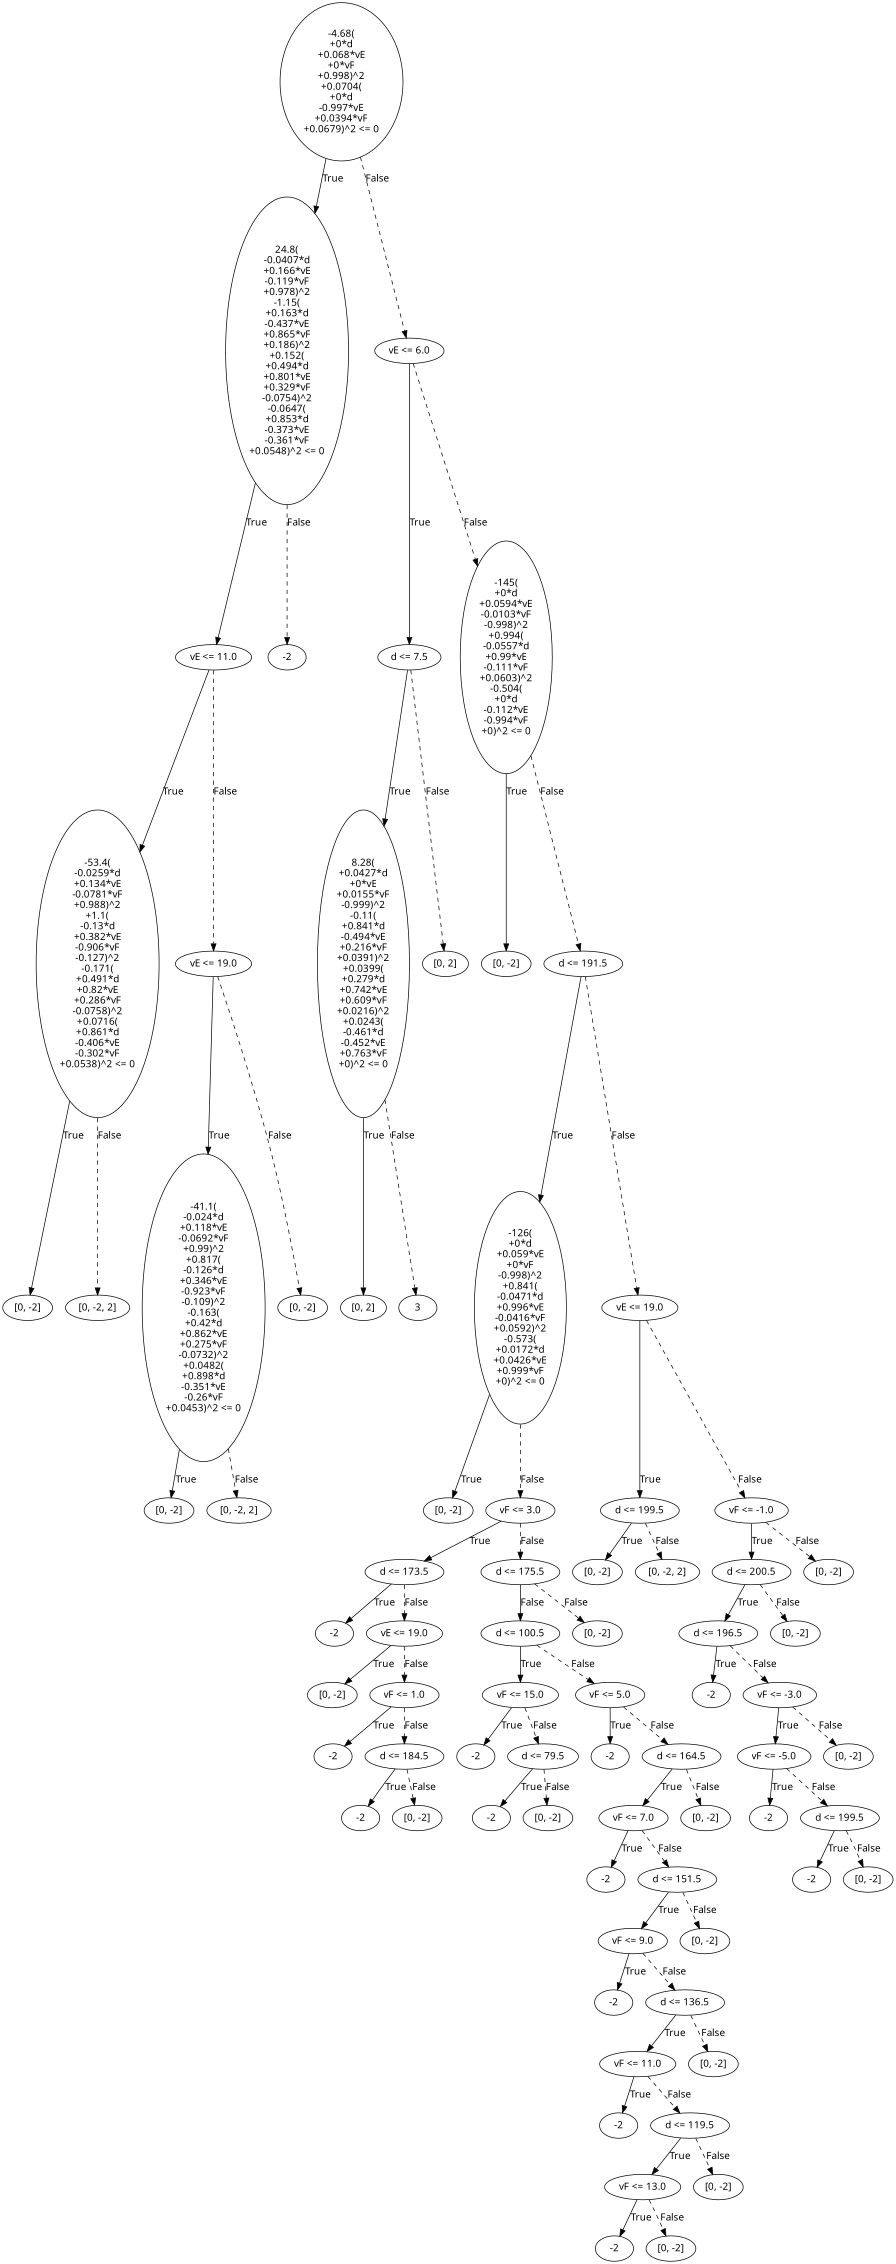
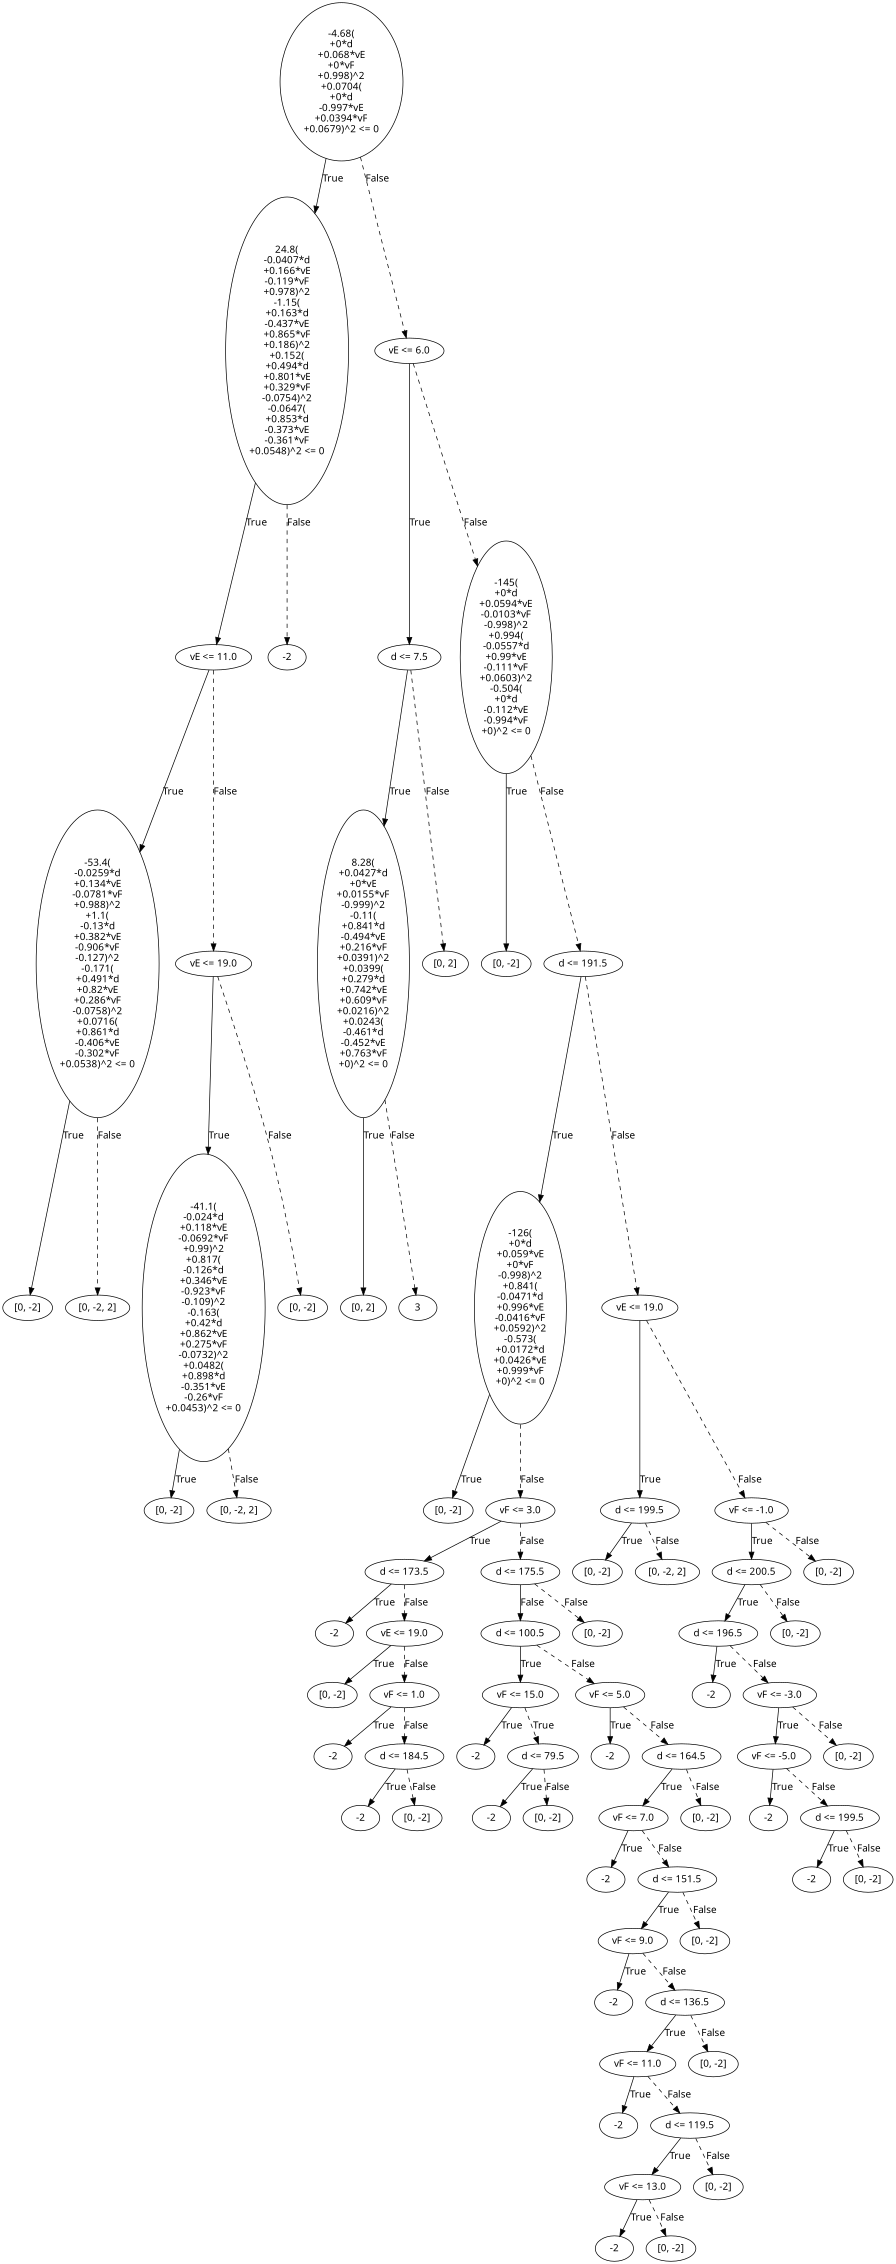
(545, 1726) -> (544, 1726)
